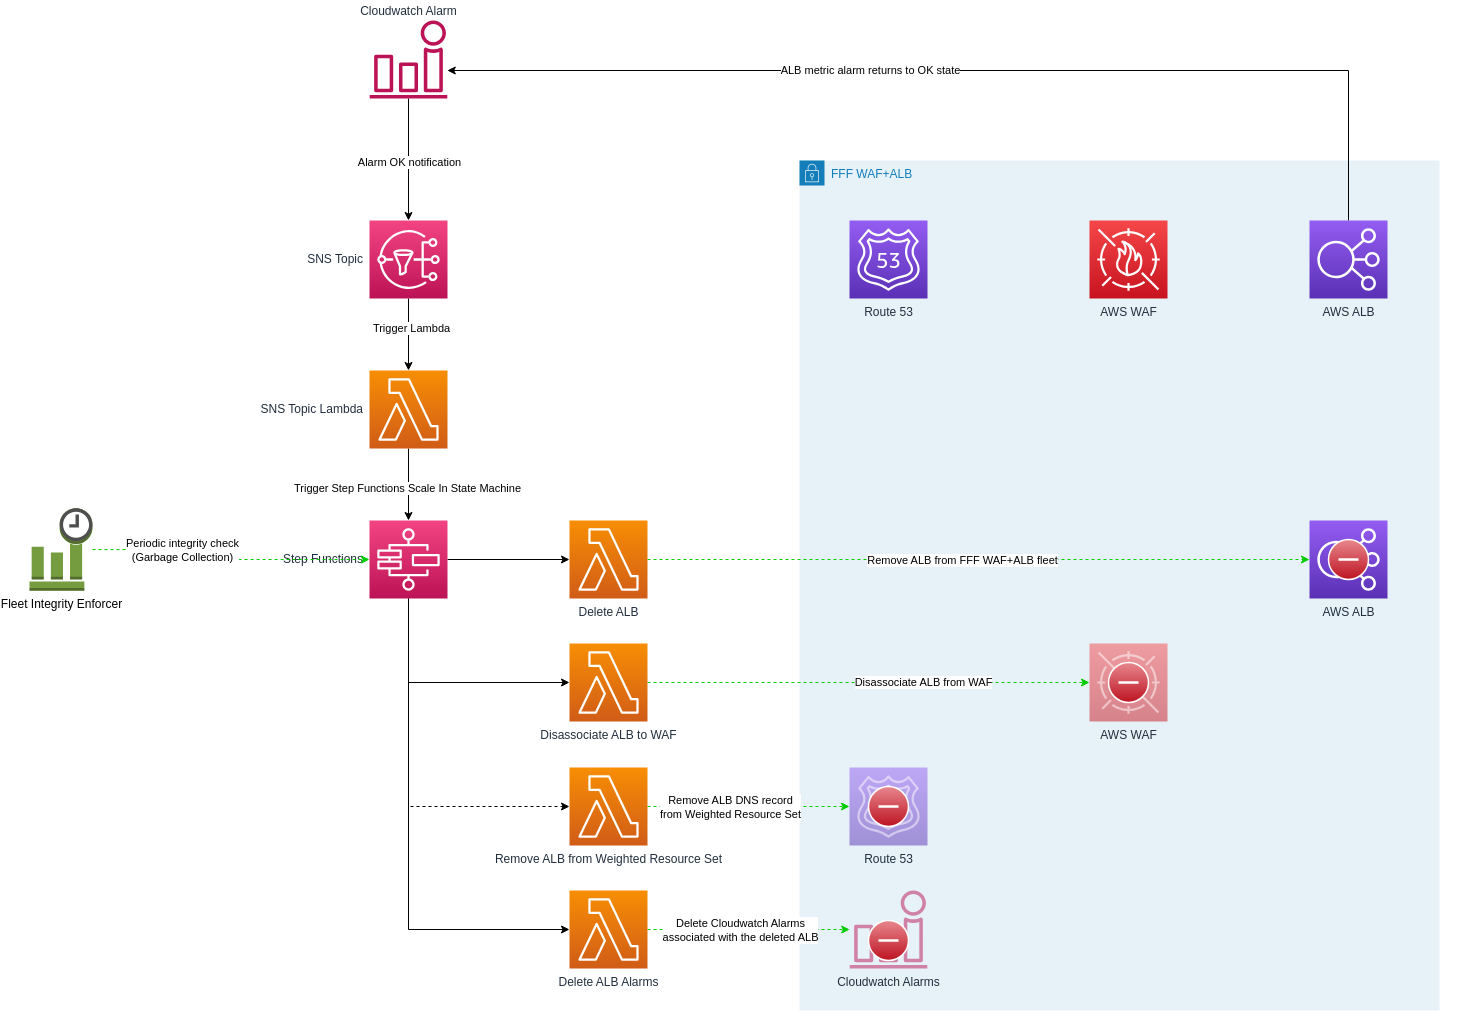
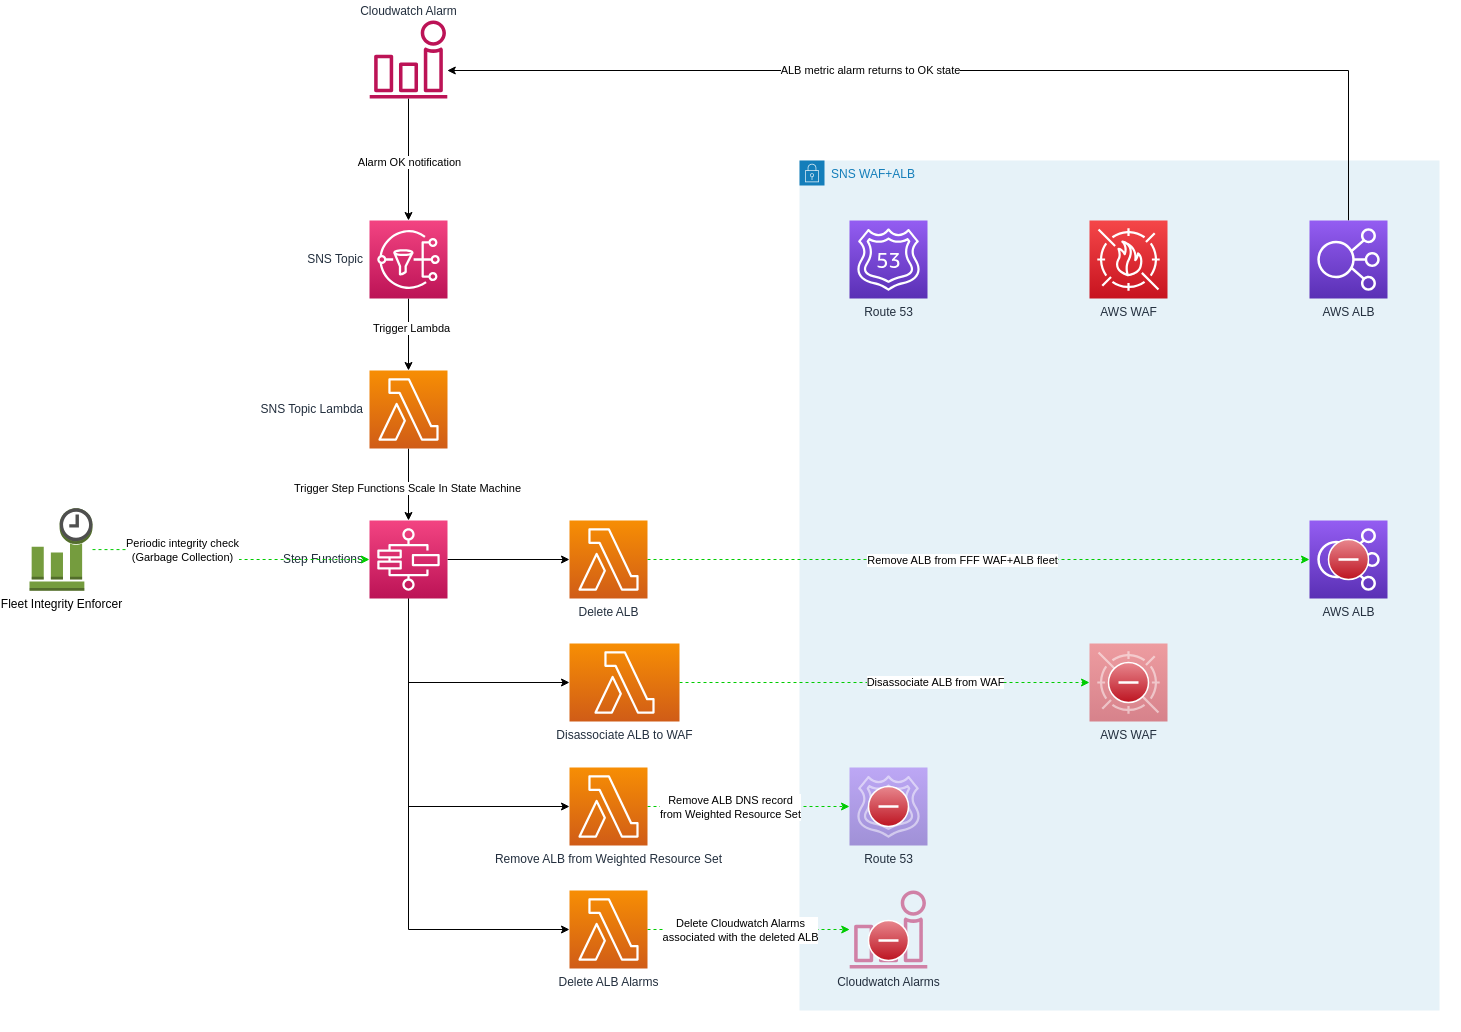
(867, 175) -> (867, 175)
(609, 683) -> (625, 683)
(486, 807) -> (486, 807)
